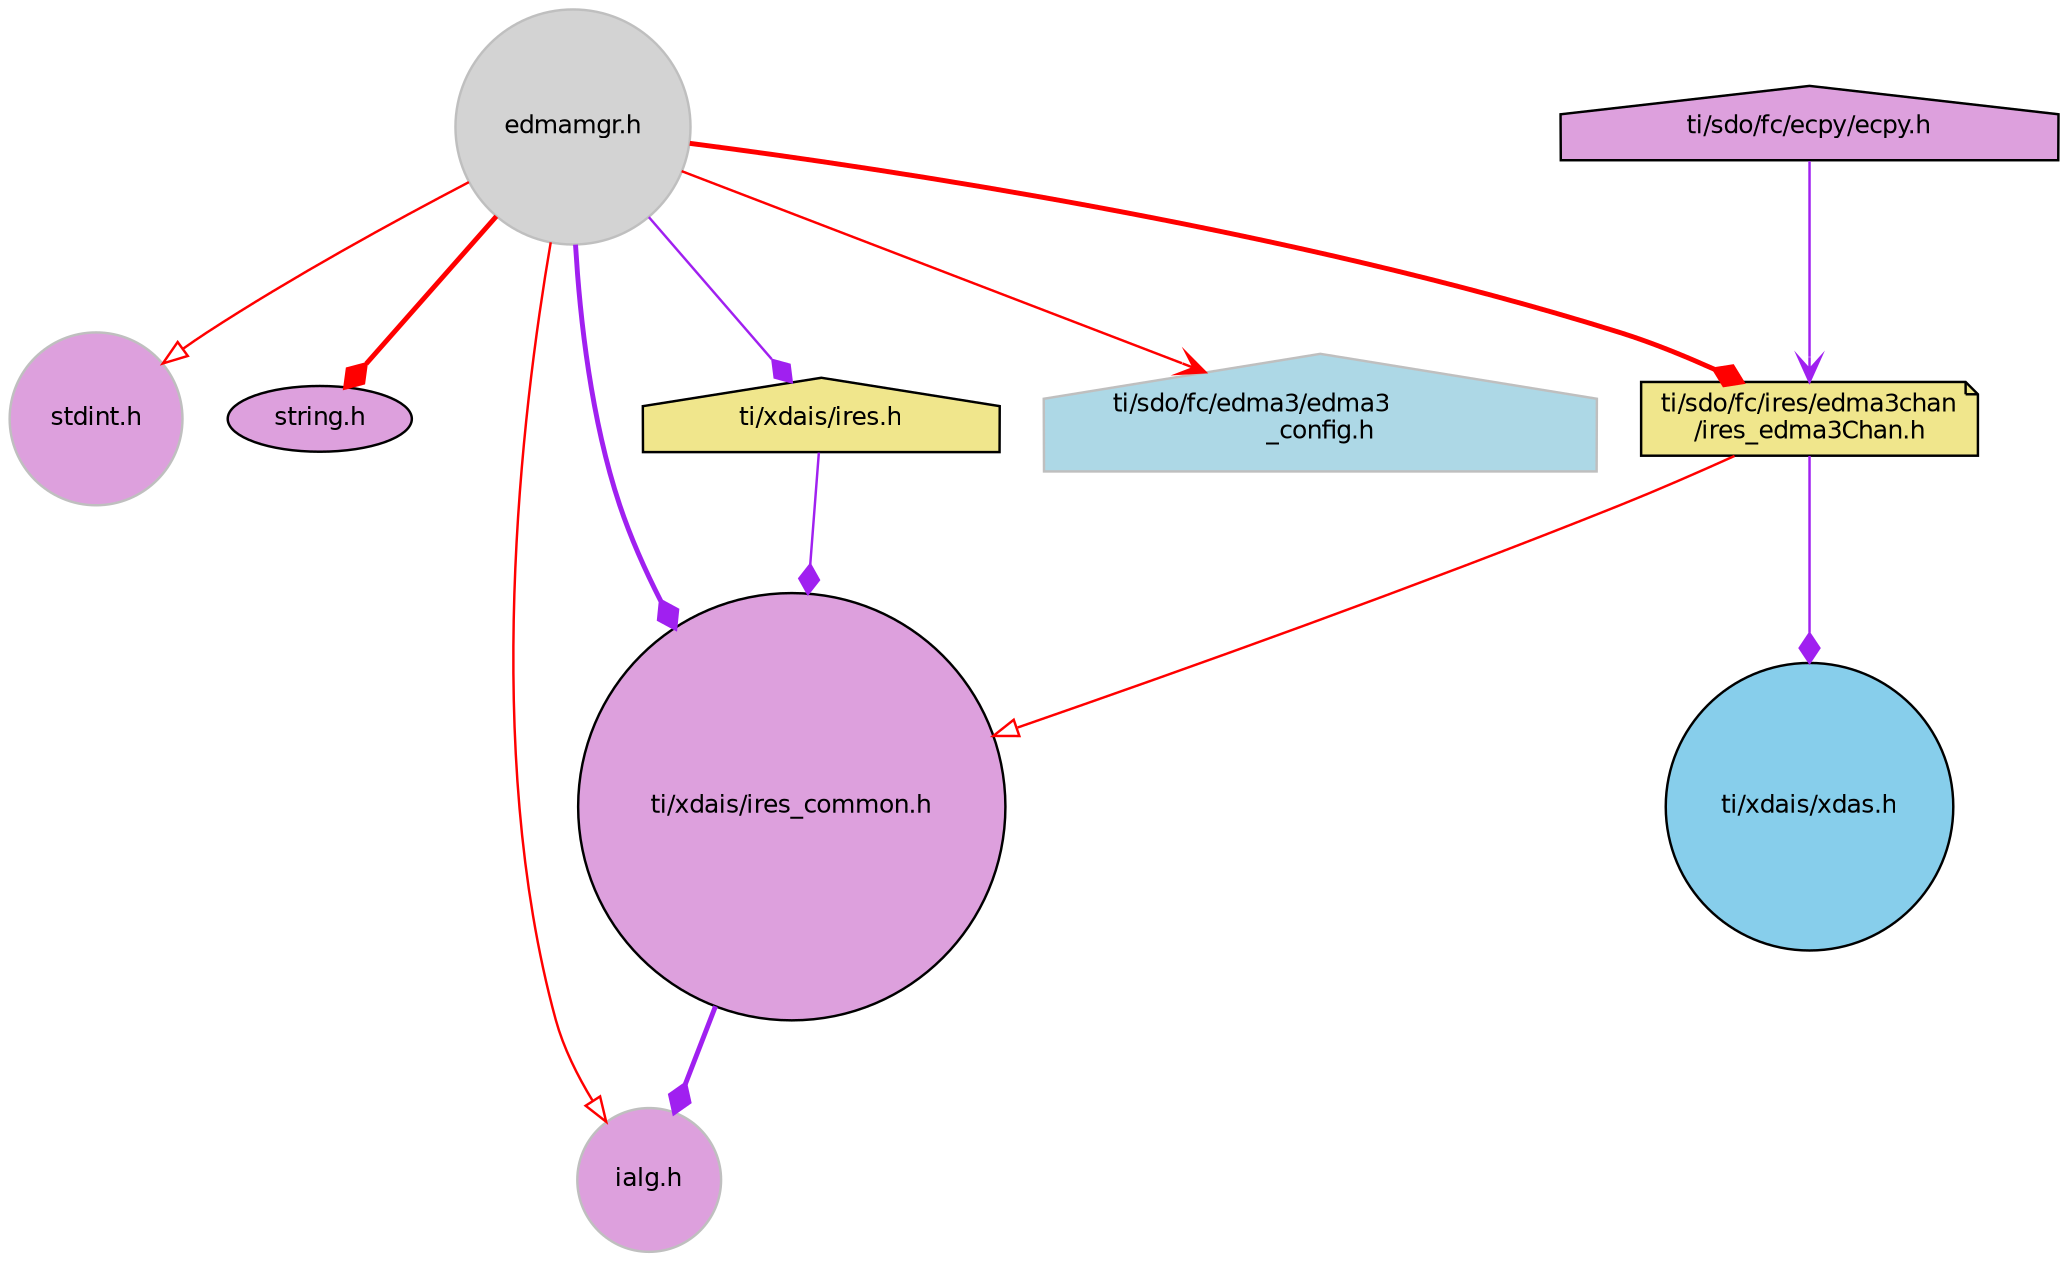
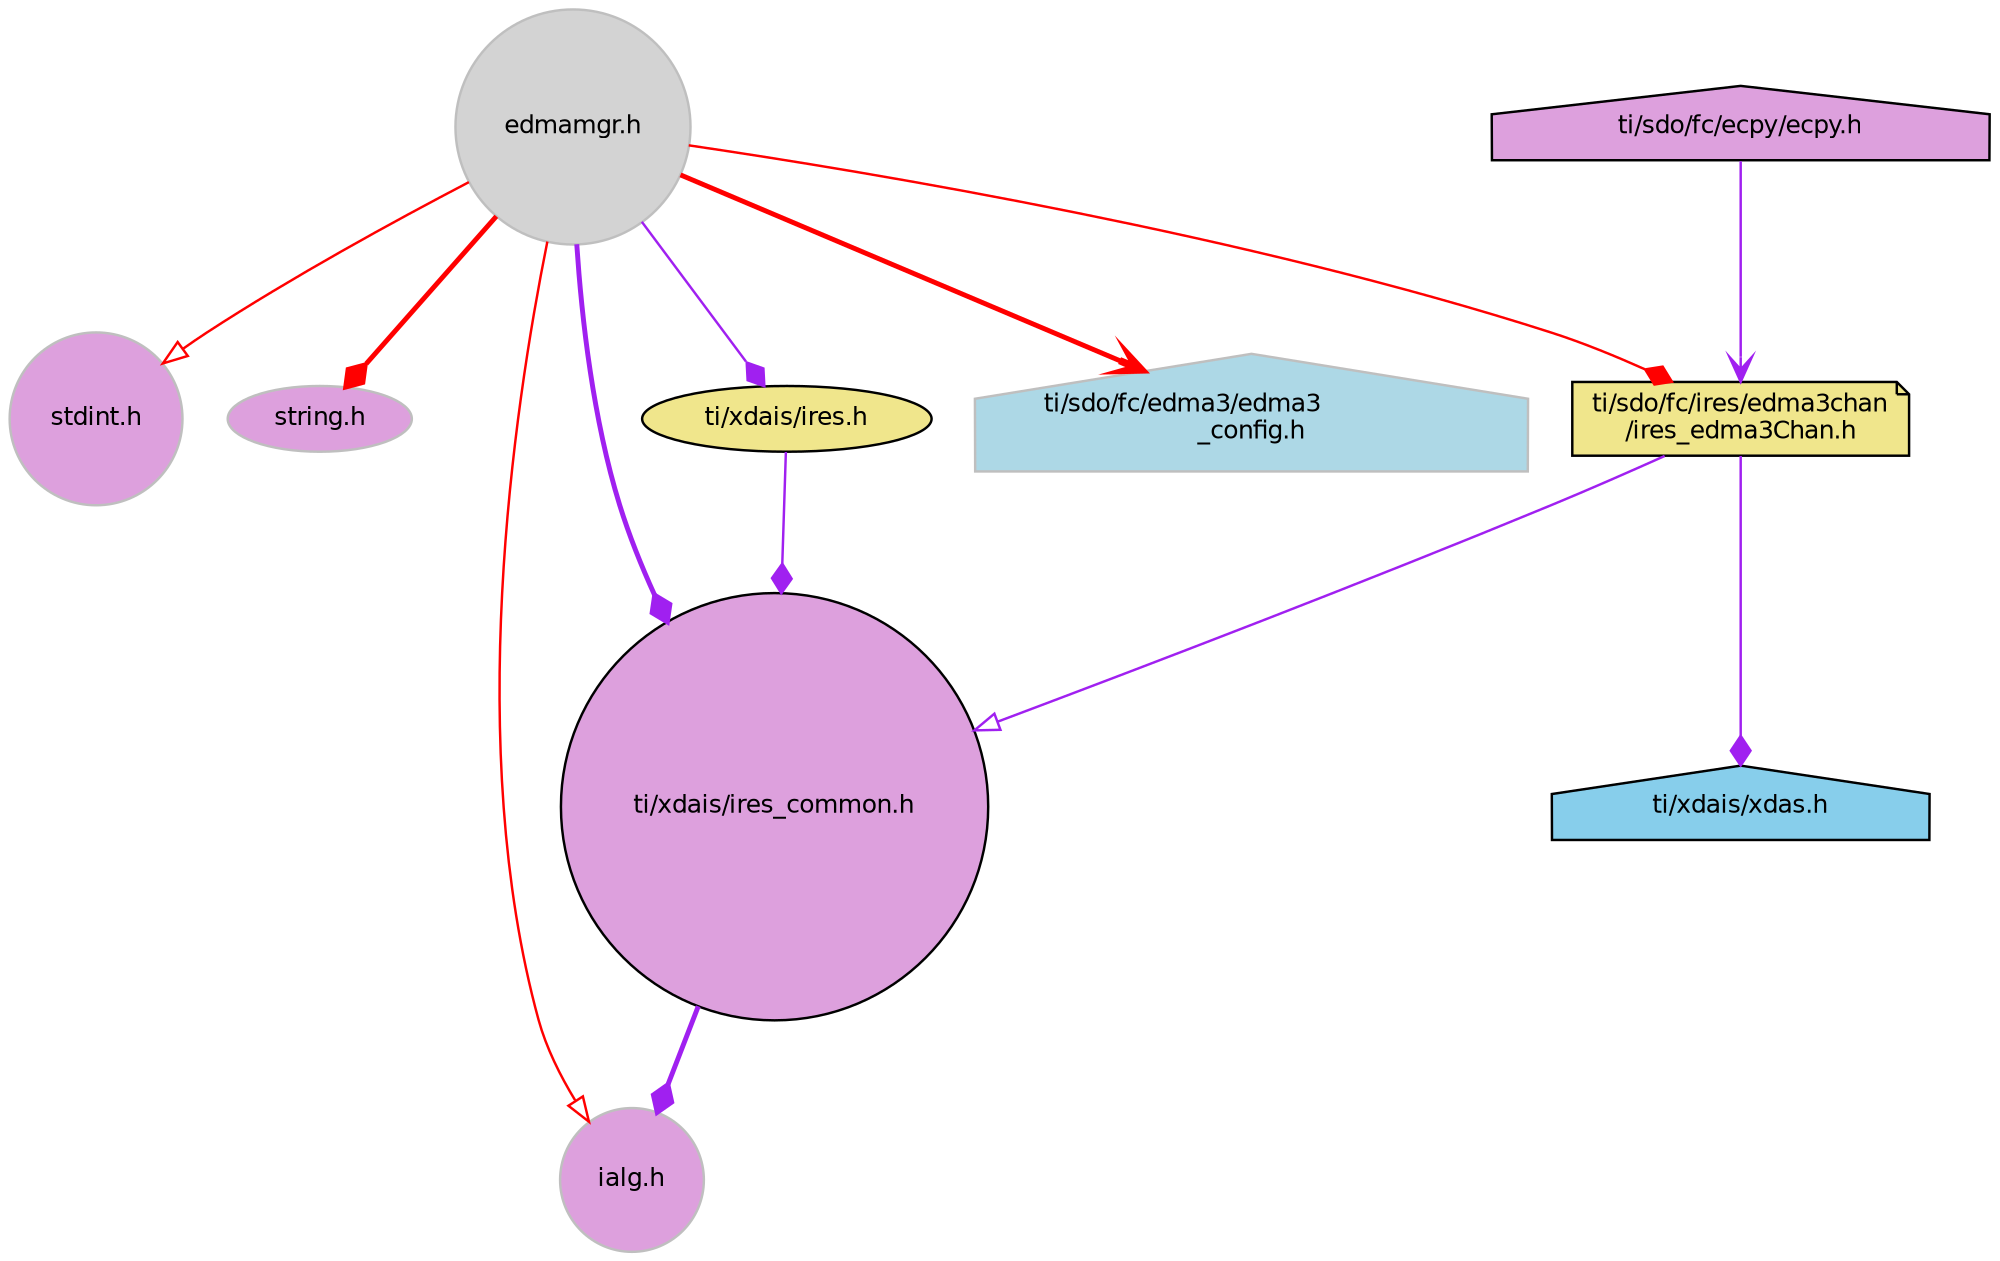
(1209, 229) -> (1173, 233)
(932, 267) -> (901, 268)
(320, 419) -> (320, 419)
(821, 419) -> (787, 419)
(1378, 598) -> (1333, 593)
(1810, 807) -> (1741, 807)
